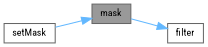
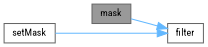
(69, 24) -> (106, 33)
